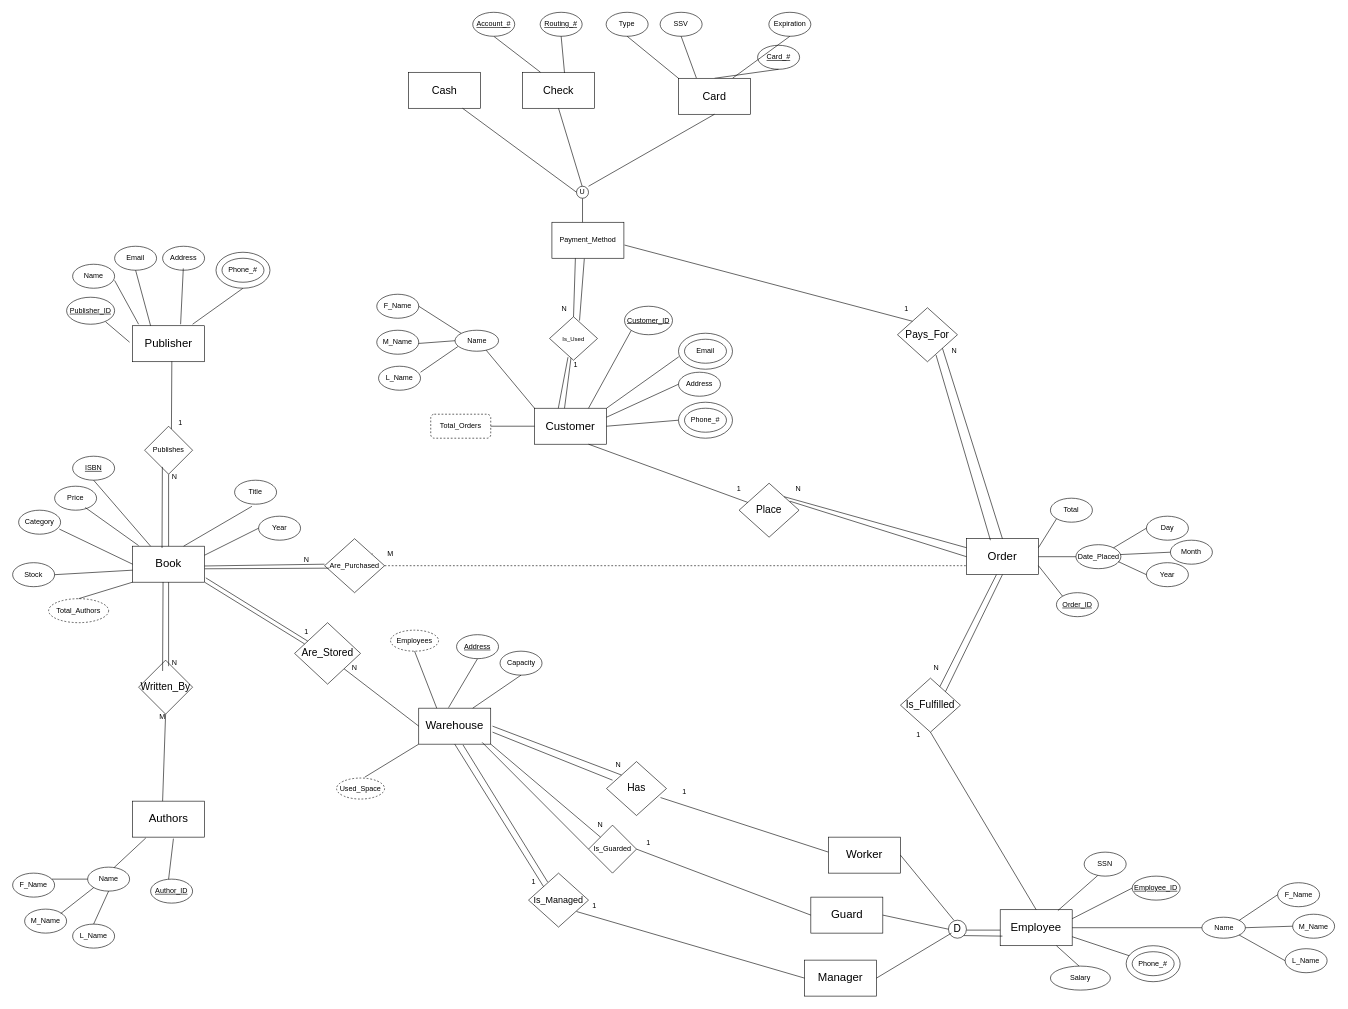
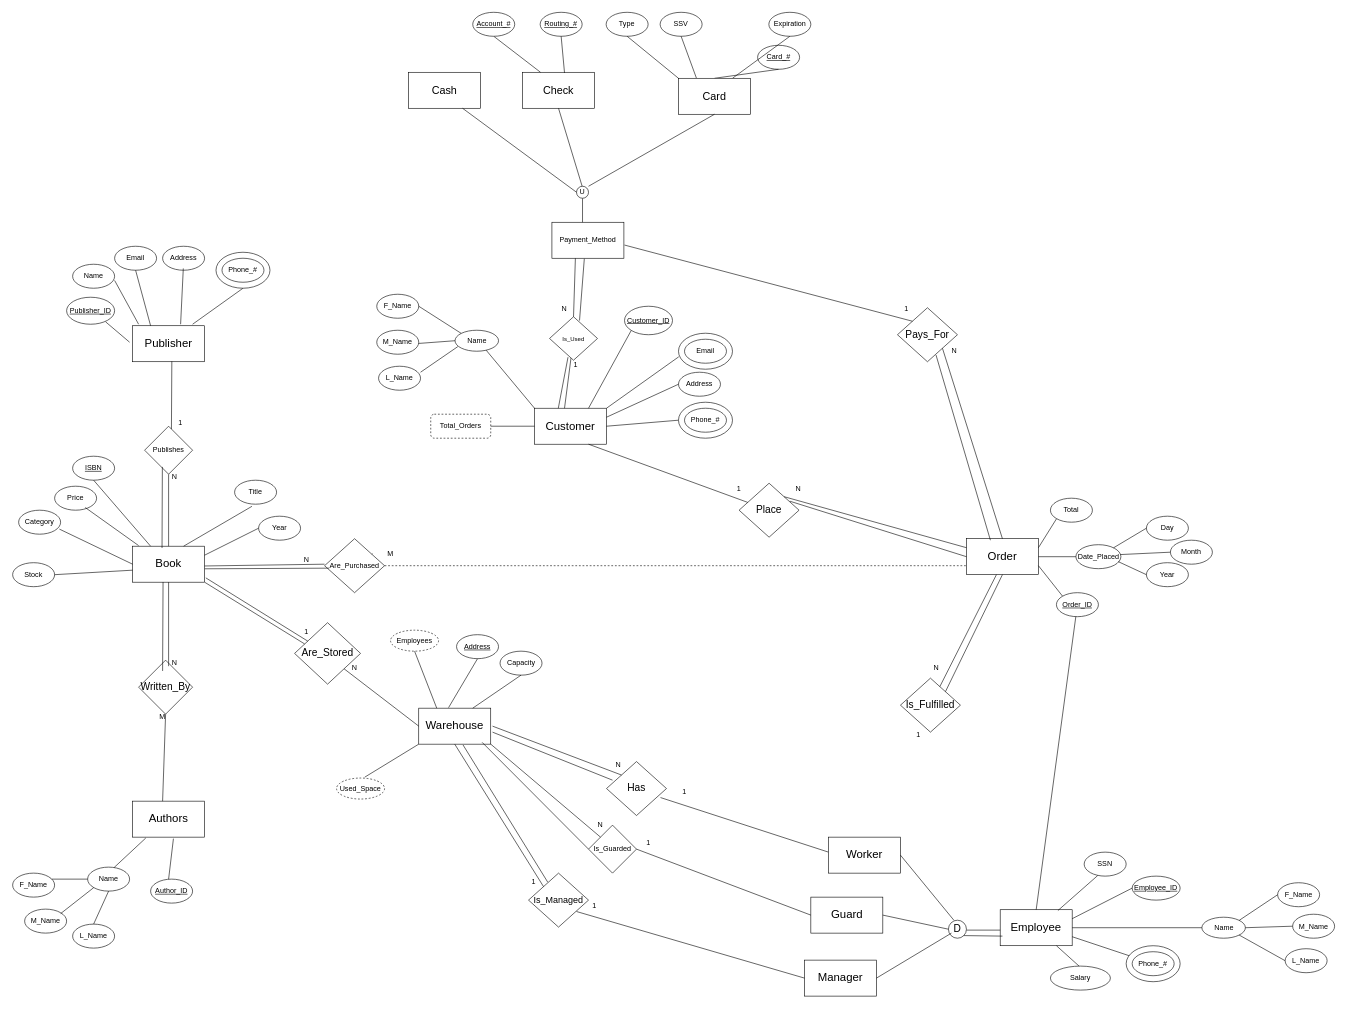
(105, 591) -> none
(78, 611) -> none
(983, 821) -> (1056, 764)
